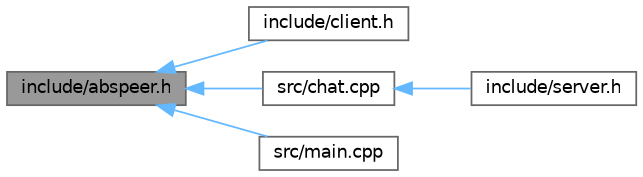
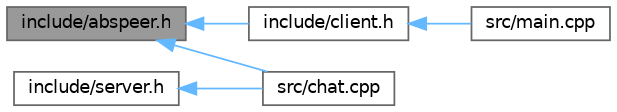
(442, 89) -> (230, 89)
(221, 123) -> (449, 24)
